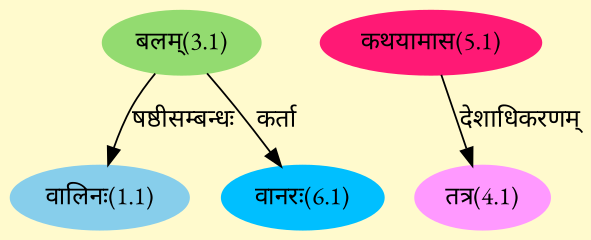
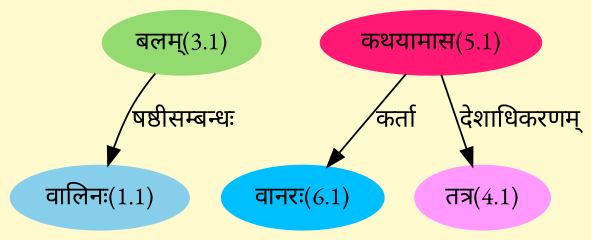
(239, 112) -> (373, 113)
